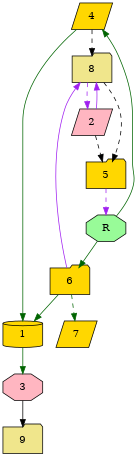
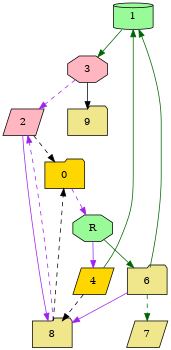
none -> (60, 92)
(133, 126) -> (93, 251)
(106, 175) -> (65, 175)
(70, 281) -> (147, 281)
(23, 334) -> (133, 16)
(77, 334) -> (147, 334)
